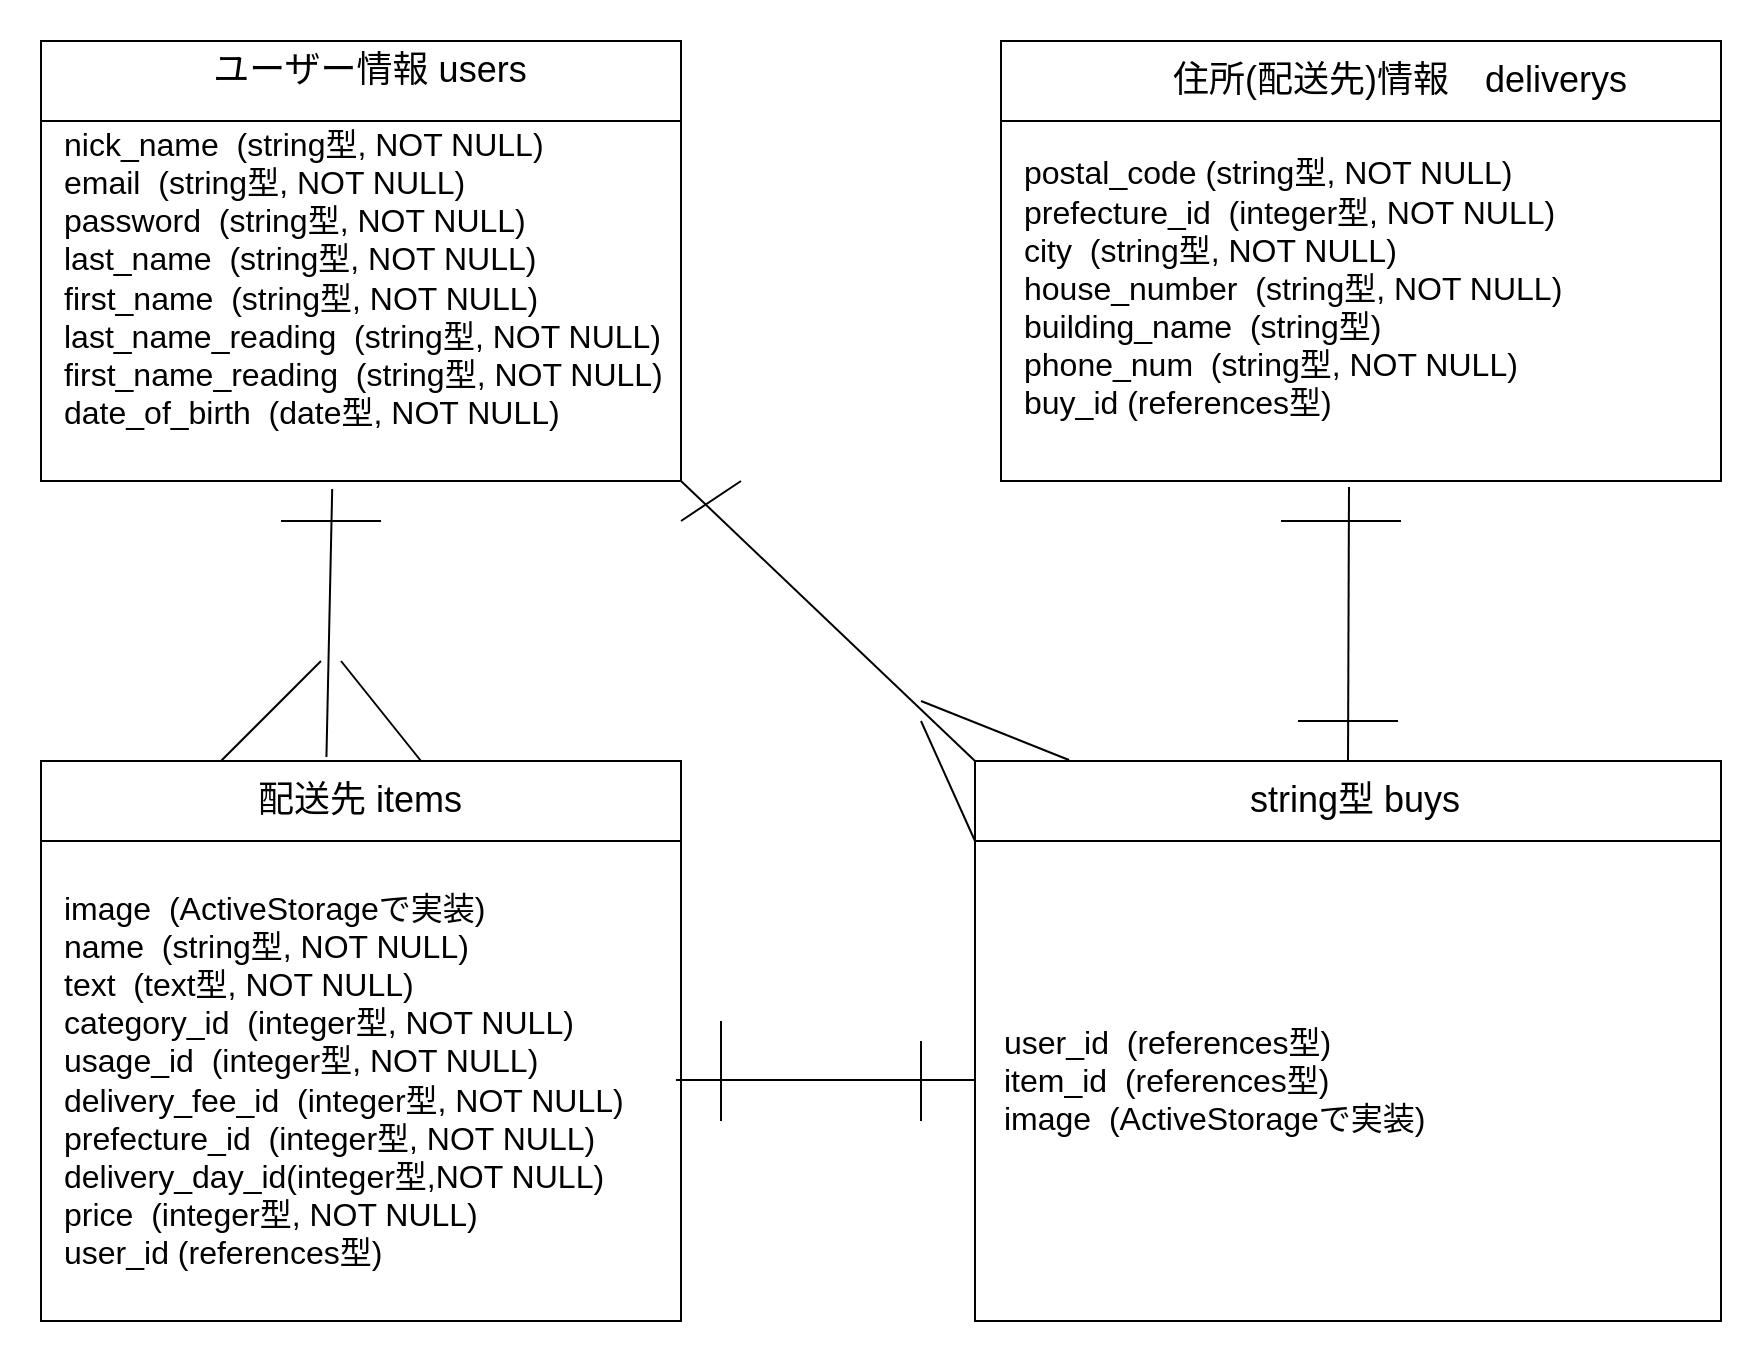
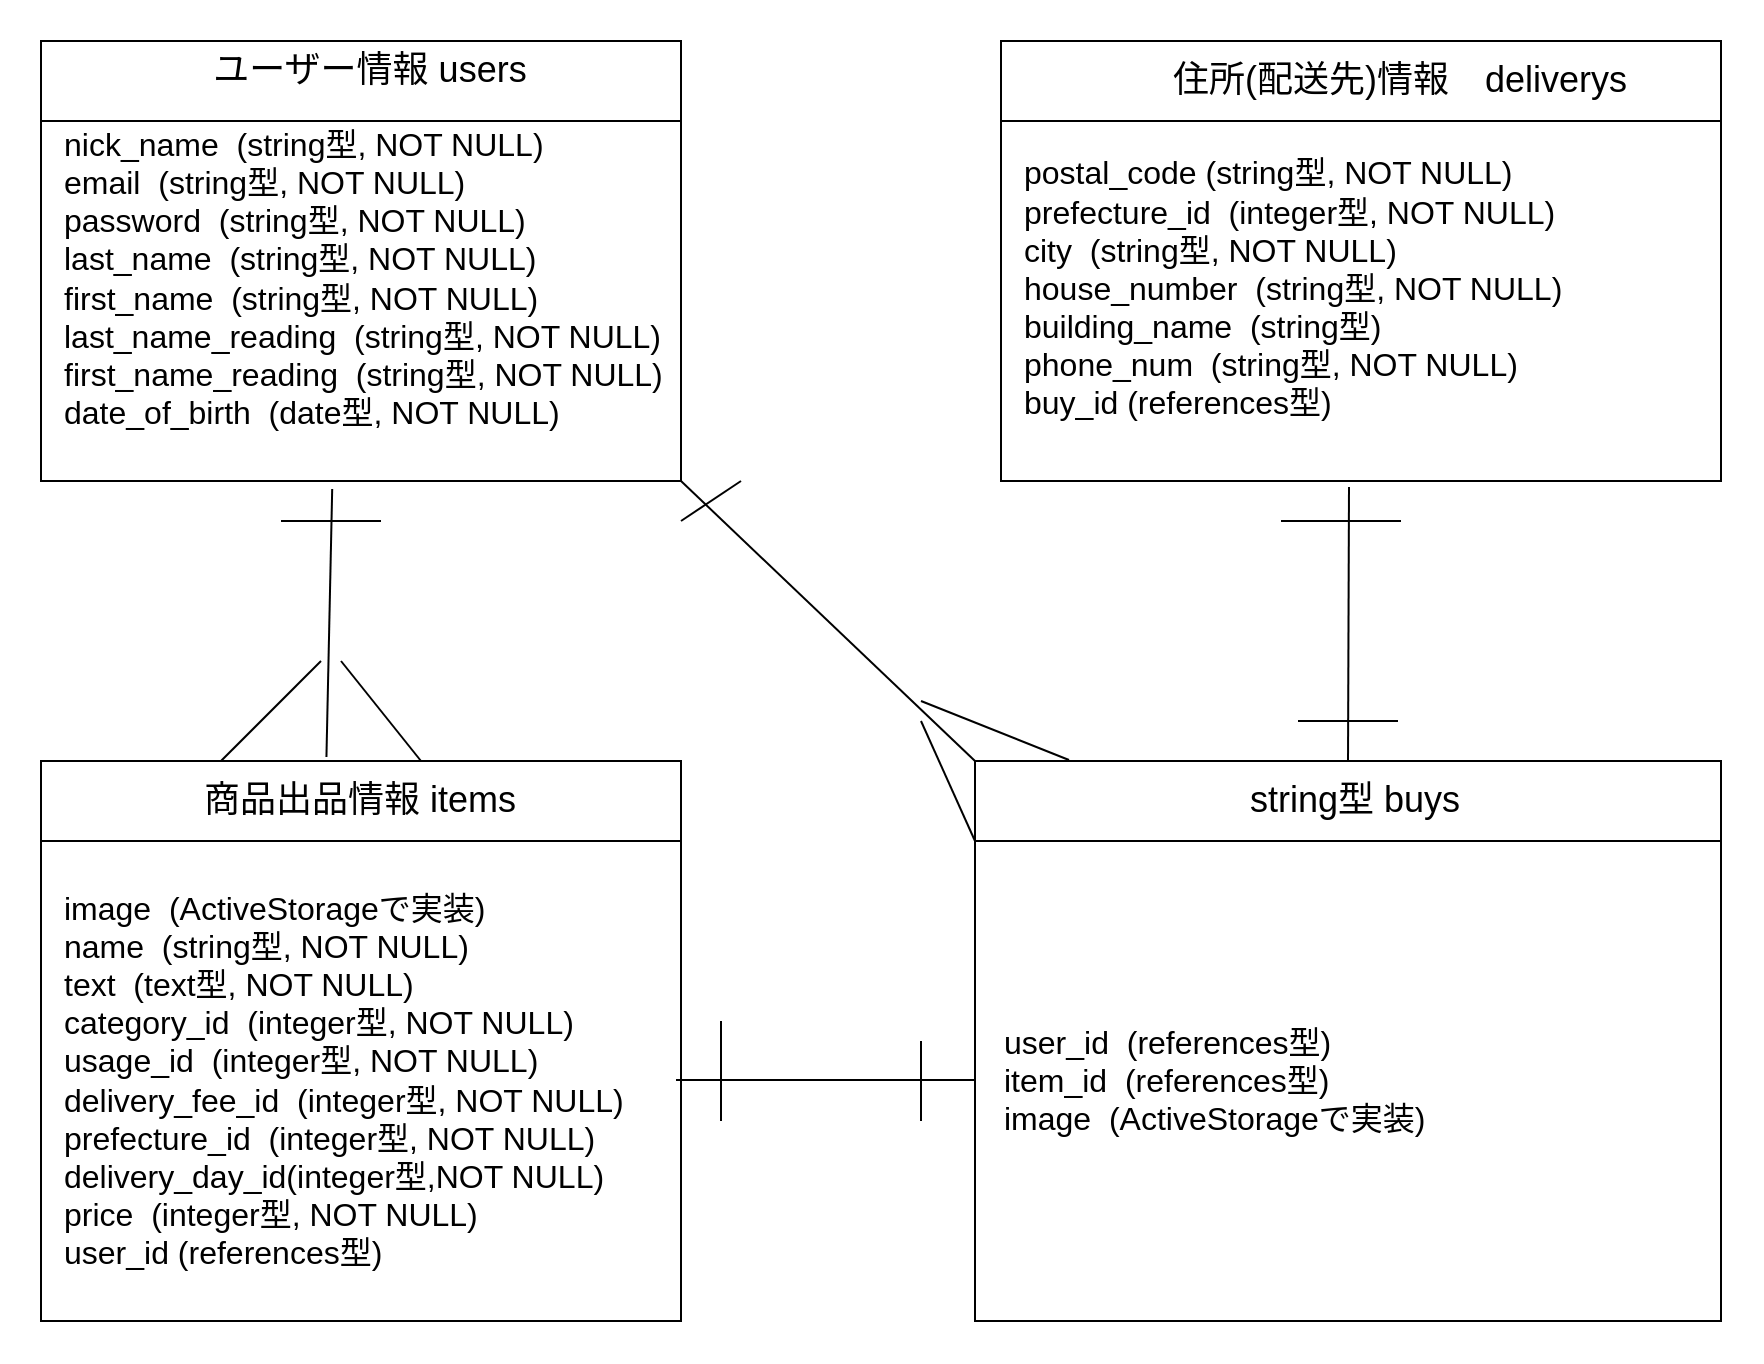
(361, 801) -> (361, 801)
